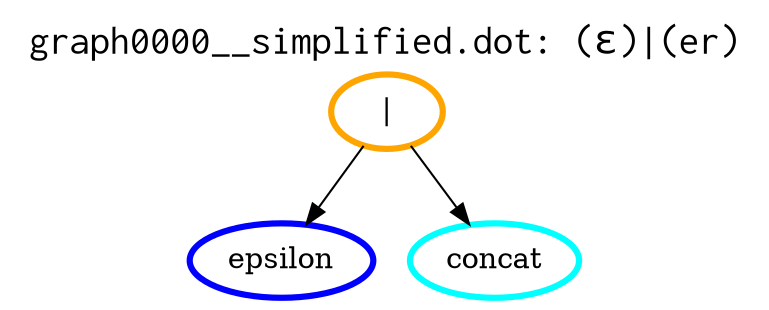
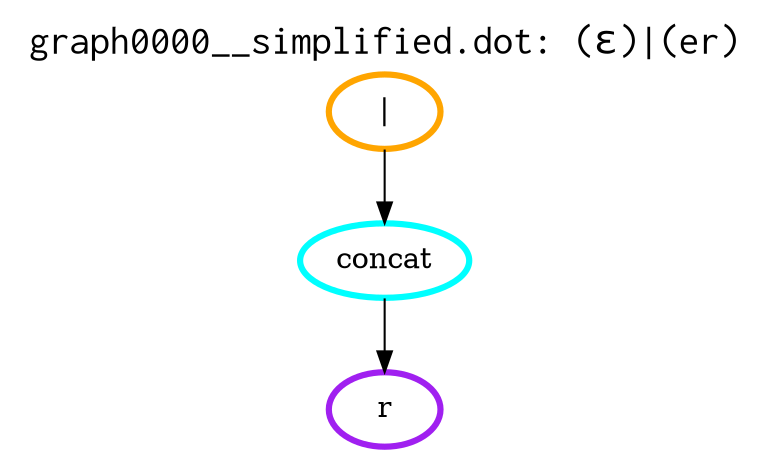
(282, 261) -> none
none -> (385, 409)
